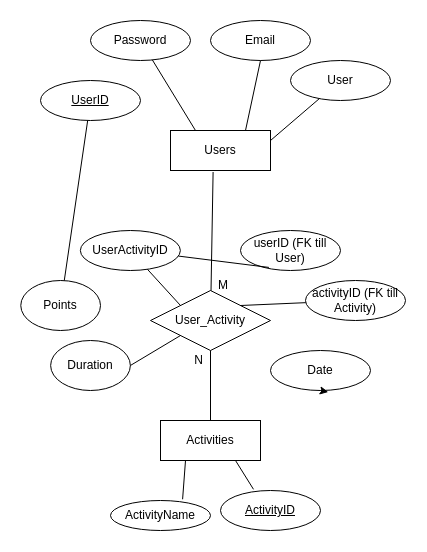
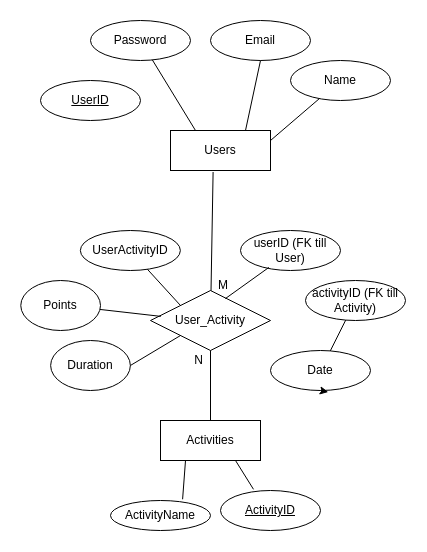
(341, 81) -> (341, 81)
(76, 201) -> (130, 313)
(223, 262) -> (247, 283)
(274, 304) -> (338, 336)
